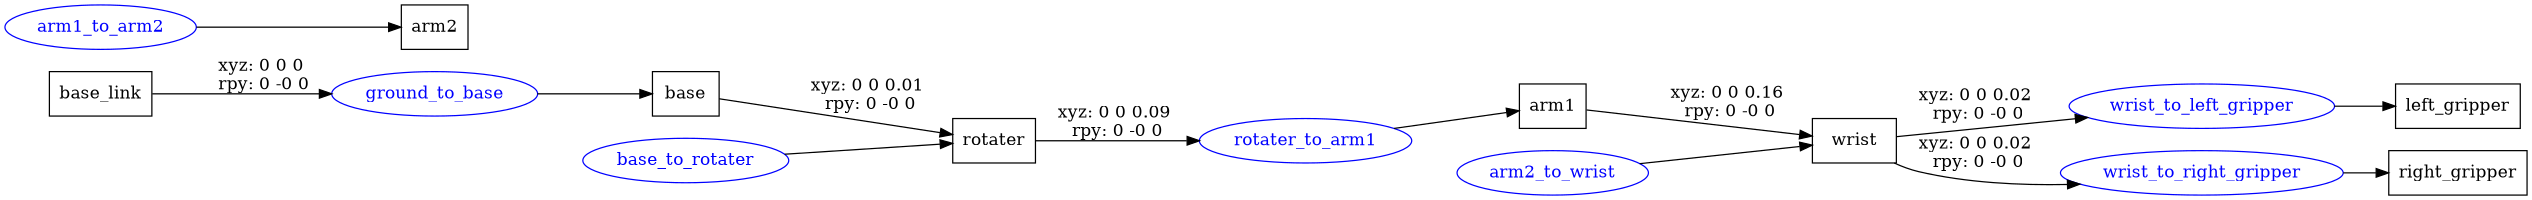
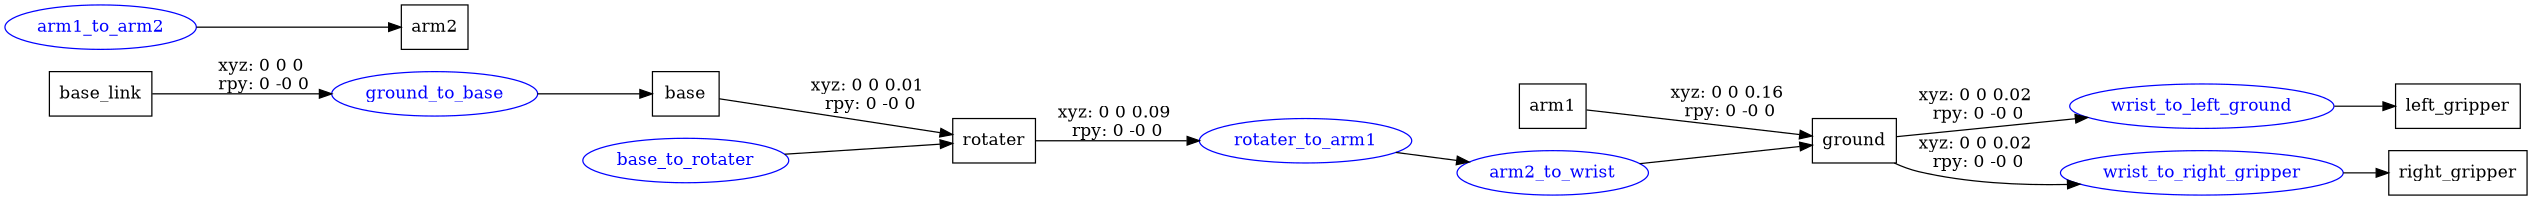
(2202, 106) -> (2202, 106)
(1450, 120) -> (1426, 156)
(1854, 141) -> (1854, 141)
